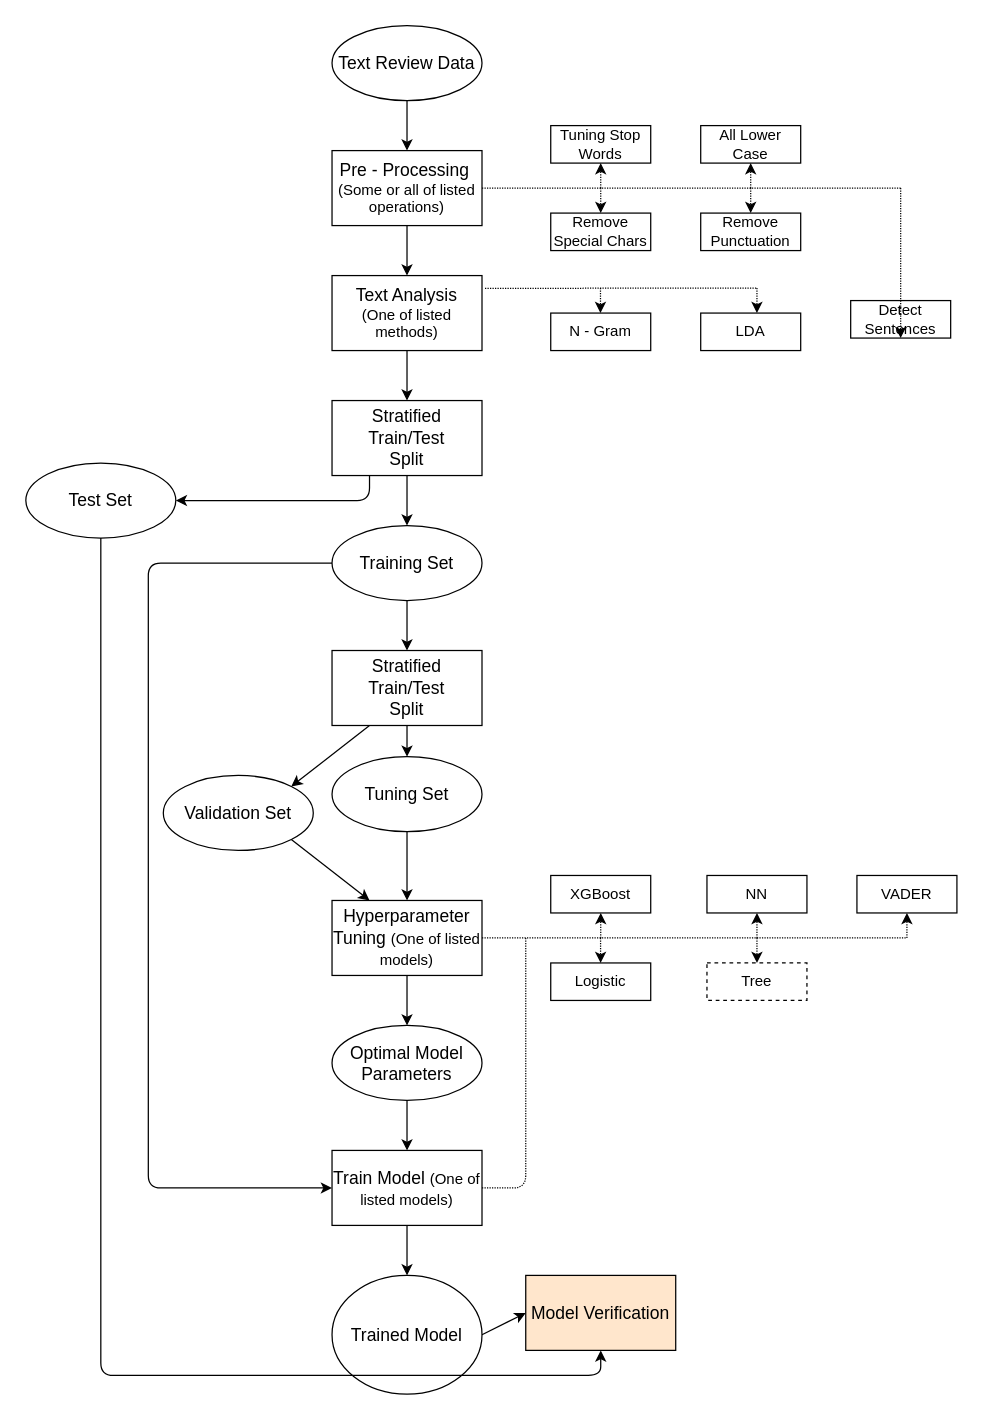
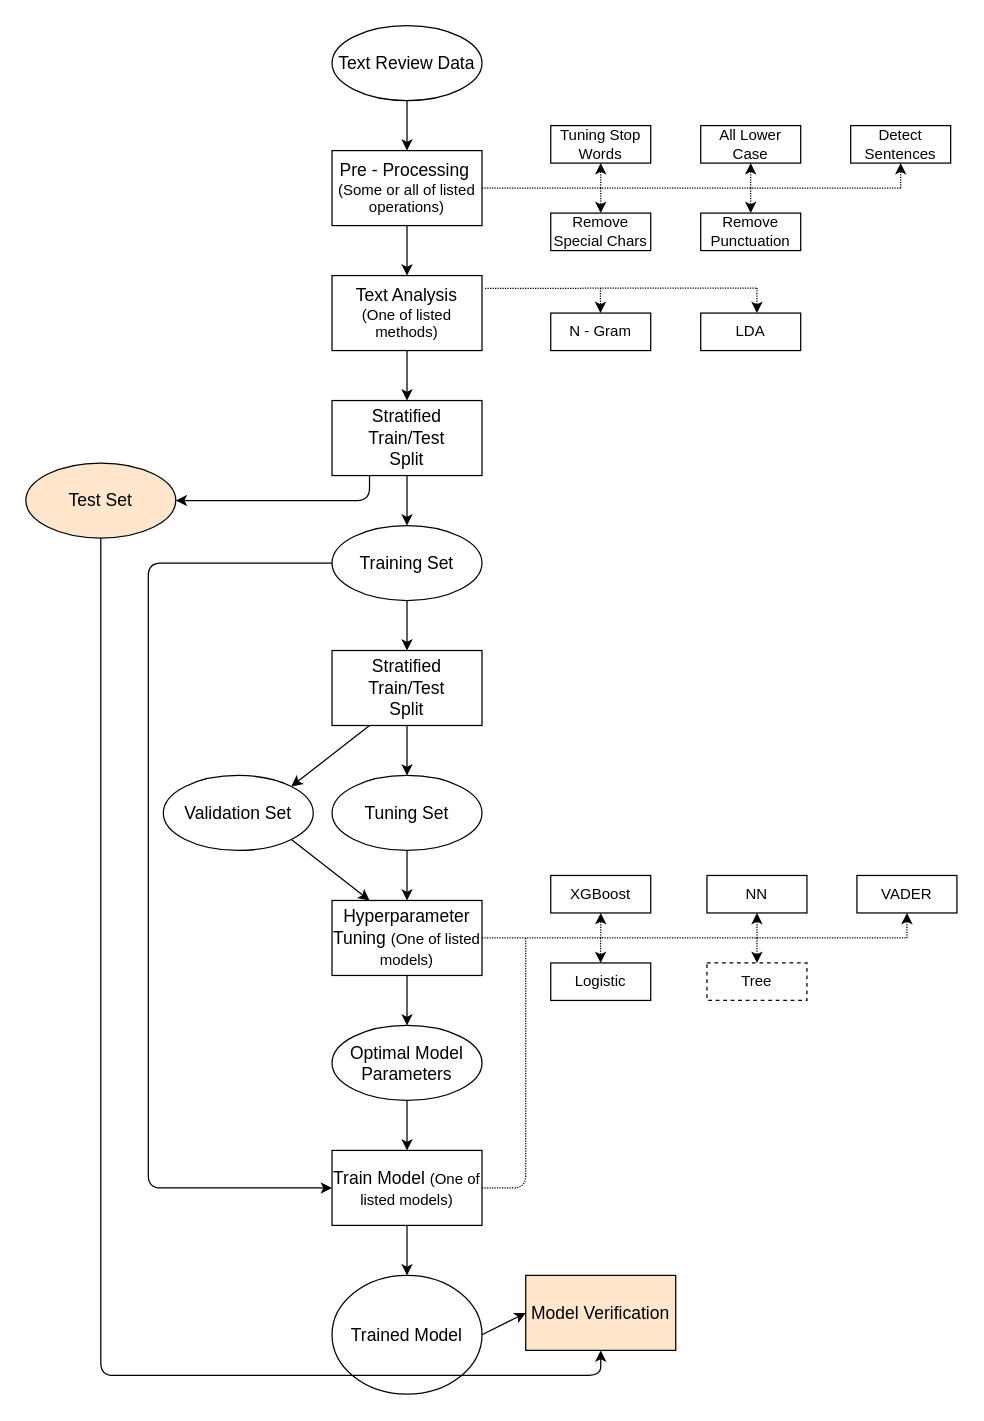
(901, 319) -> (901, 144)
(101, 501) -> (101, 501)
(407, 794) -> (407, 813)
